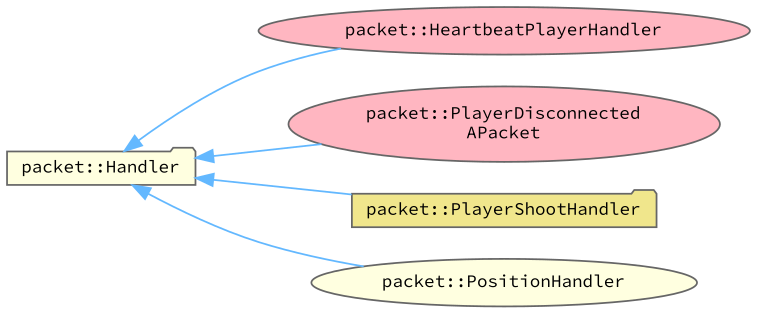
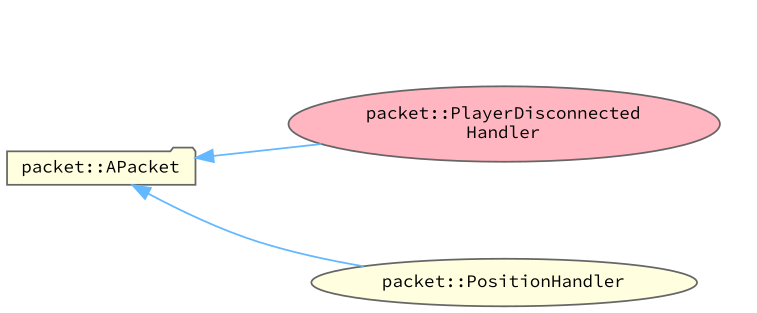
(504, 31) -> none
(504, 124) -> (504, 124)
(101, 168) -> (101, 168)
(504, 210) -> none
